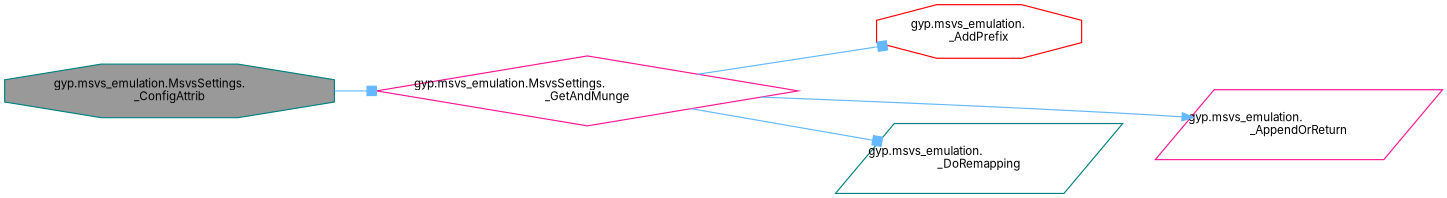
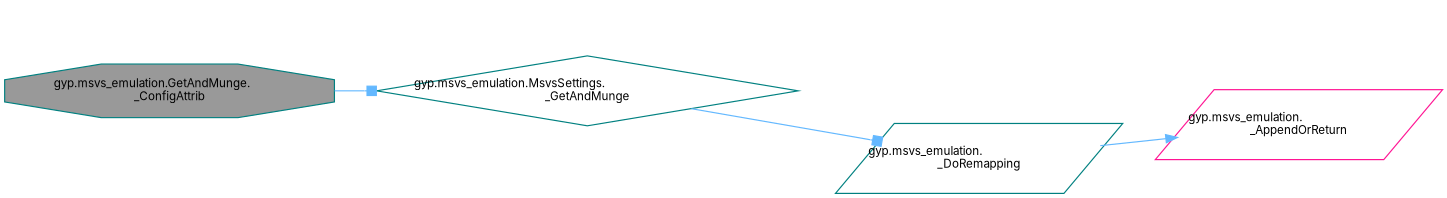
(979, 31) -> none
(170, 91) -> (170, 91)
(587, 91) -> (587, 91)
(971, 106) -> (1133, 142)
